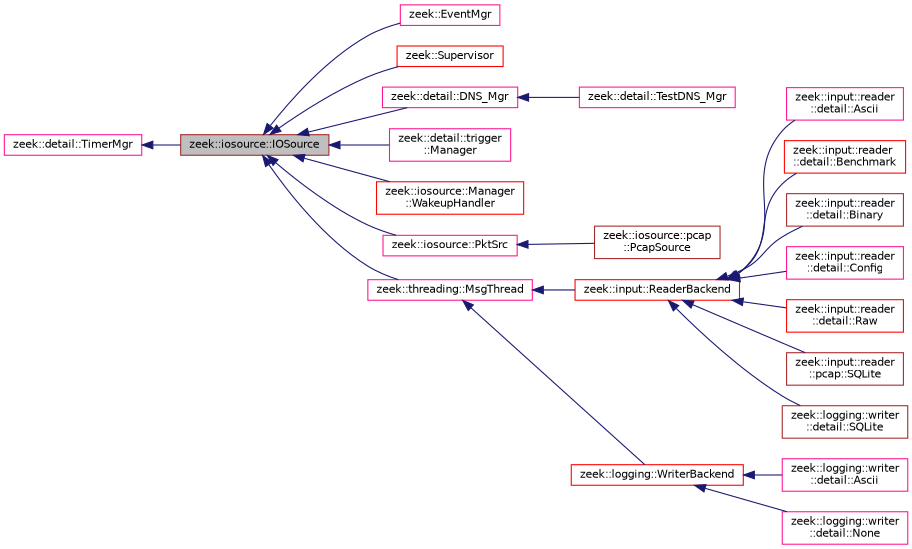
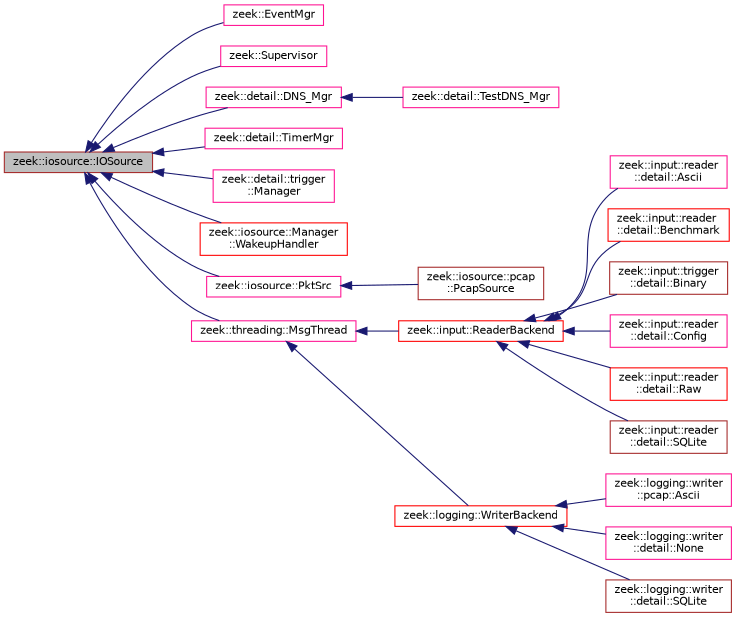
(450, 56) -> (274, 56)
(167, 145) -> (184, 149)
(845, 210) -> (669, 278)
(735, 362) -> (573, 555)
(845, 369) -> (669, 437)
(845, 475) -> (669, 490)
